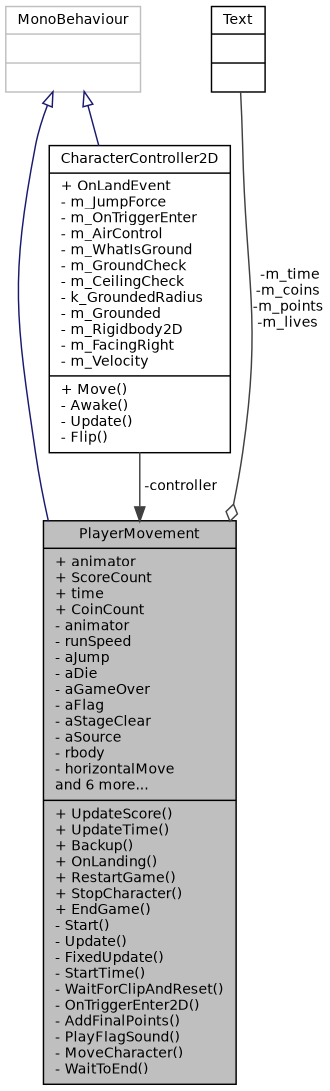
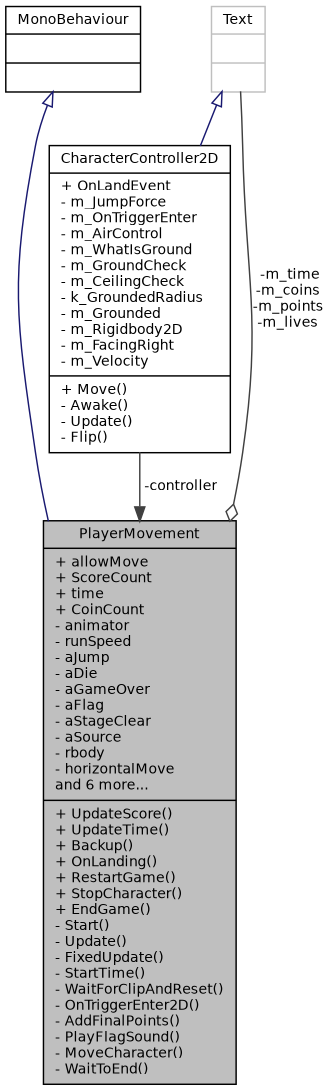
(73, 49) -> (73, 49)
(238, 49) -> (238, 49)
(93, 126) -> (208, 125)
(96, 562) -> (102, 562)
